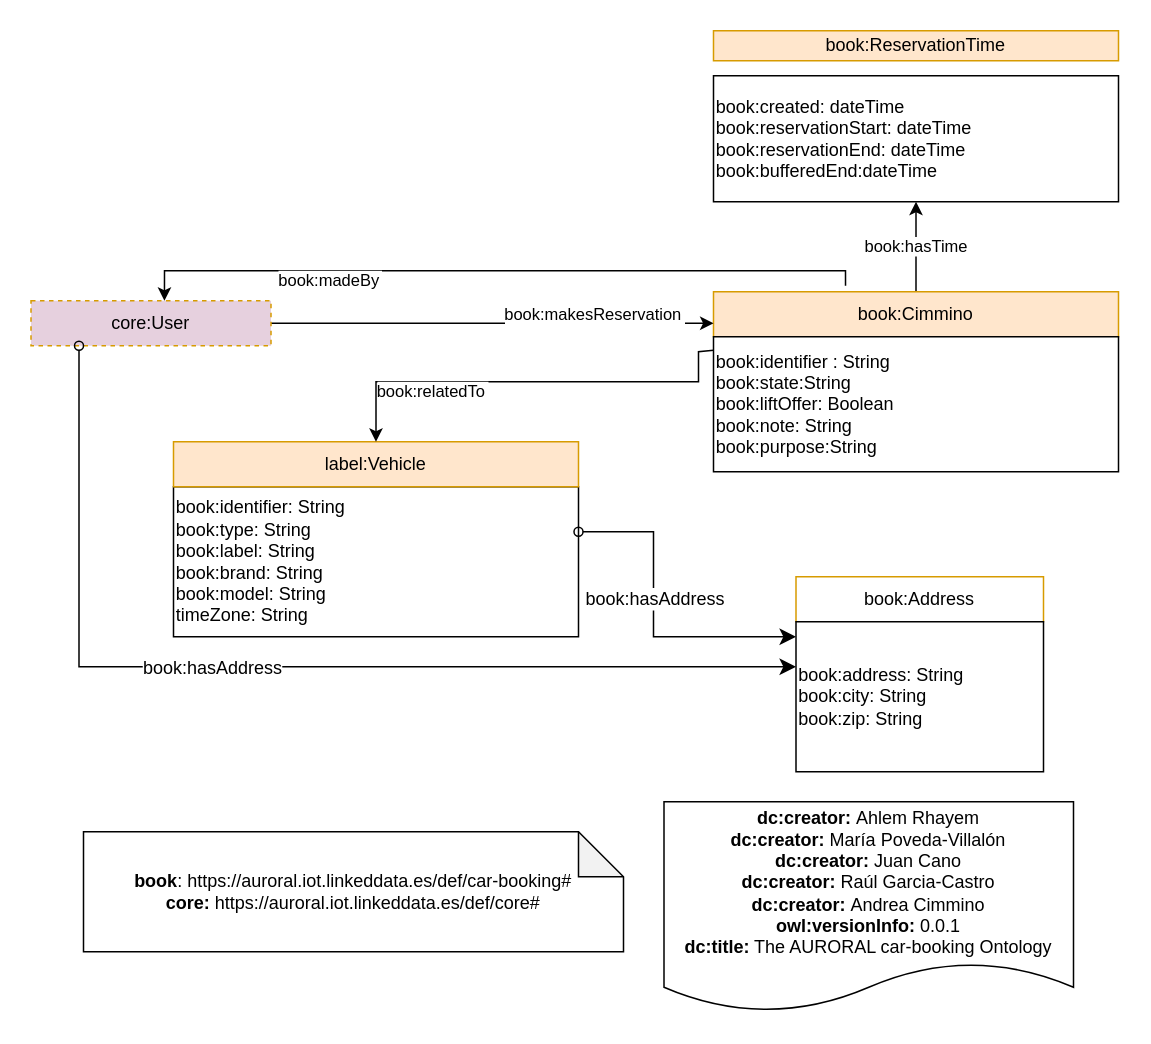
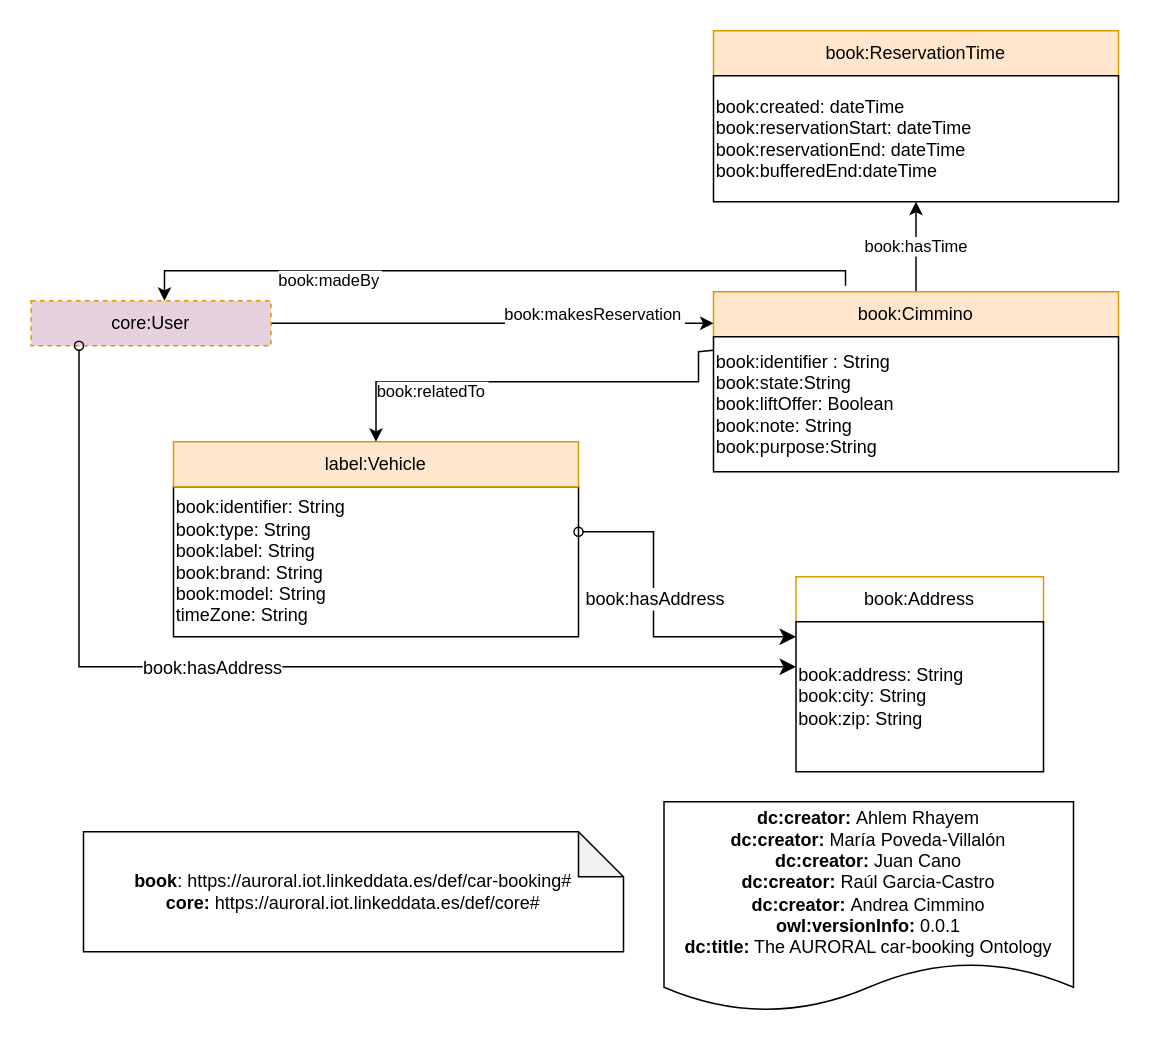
(916, 46) -> (916, 53)
